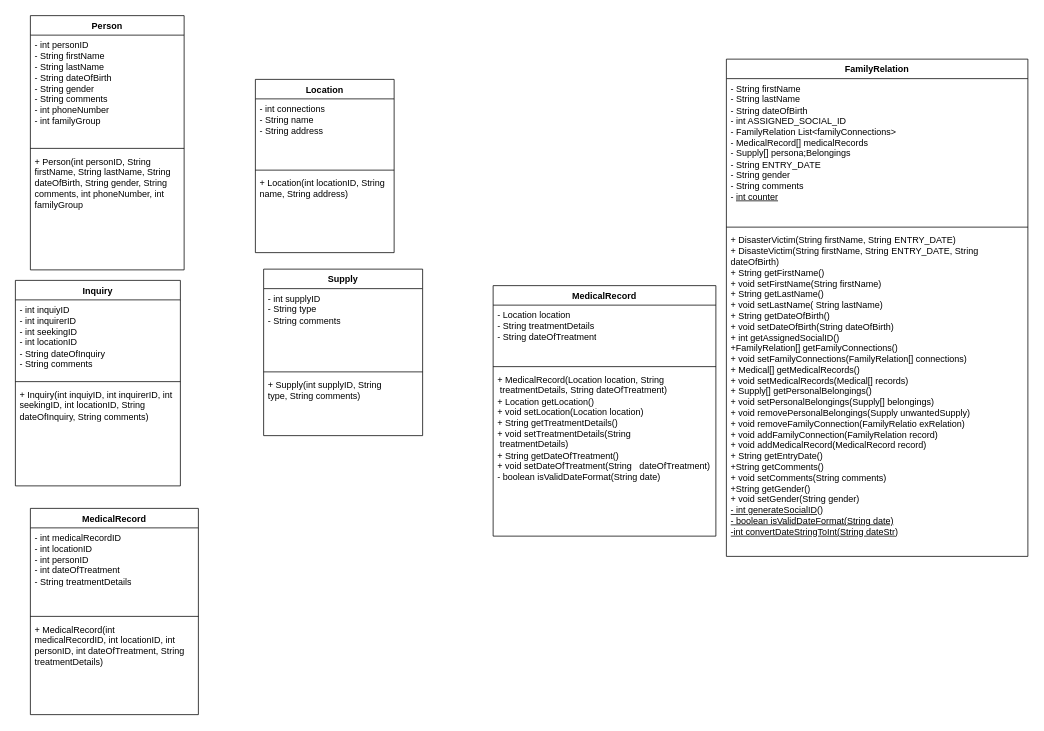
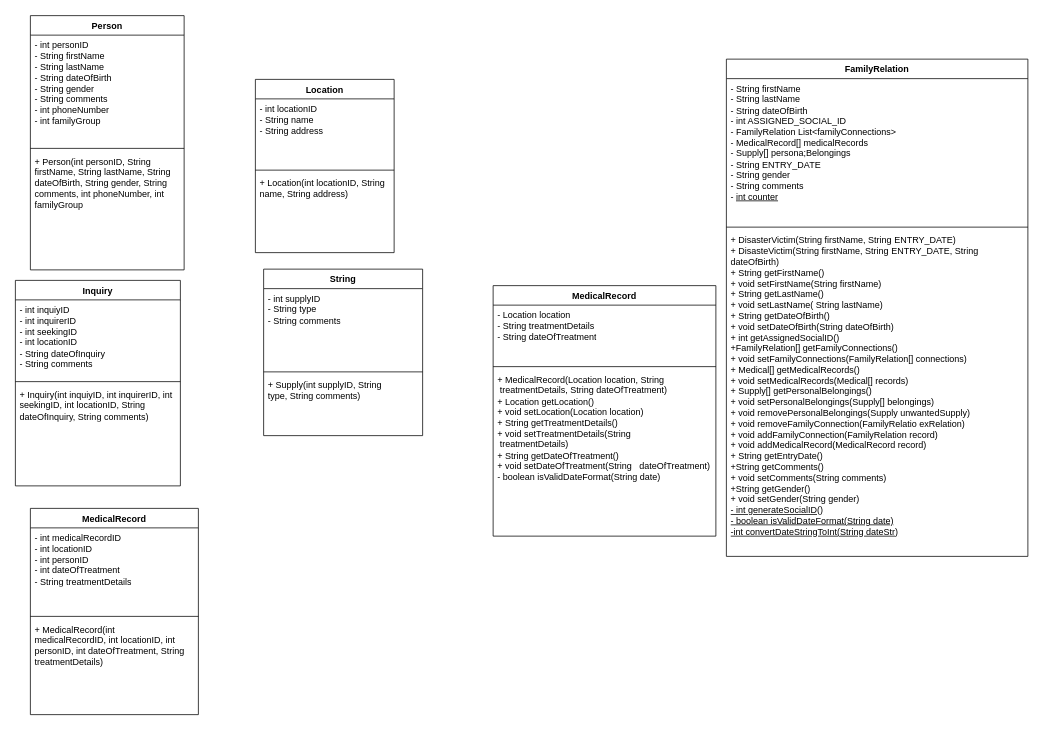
(298, 120) -> (297, 120)
(343, 280) -> (343, 280)
